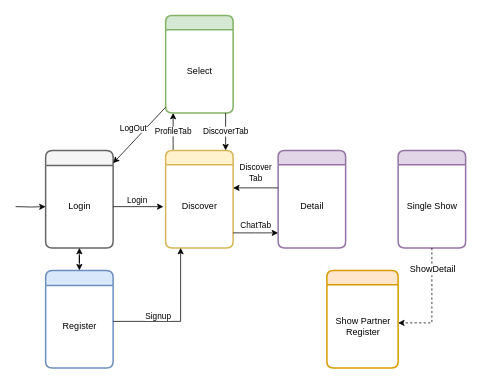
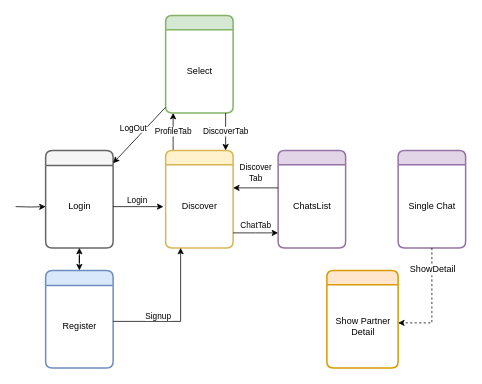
(312, 207) -> (312, 207)
(432, 207) -> (432, 207)
(363, 327) -> (363, 327)
